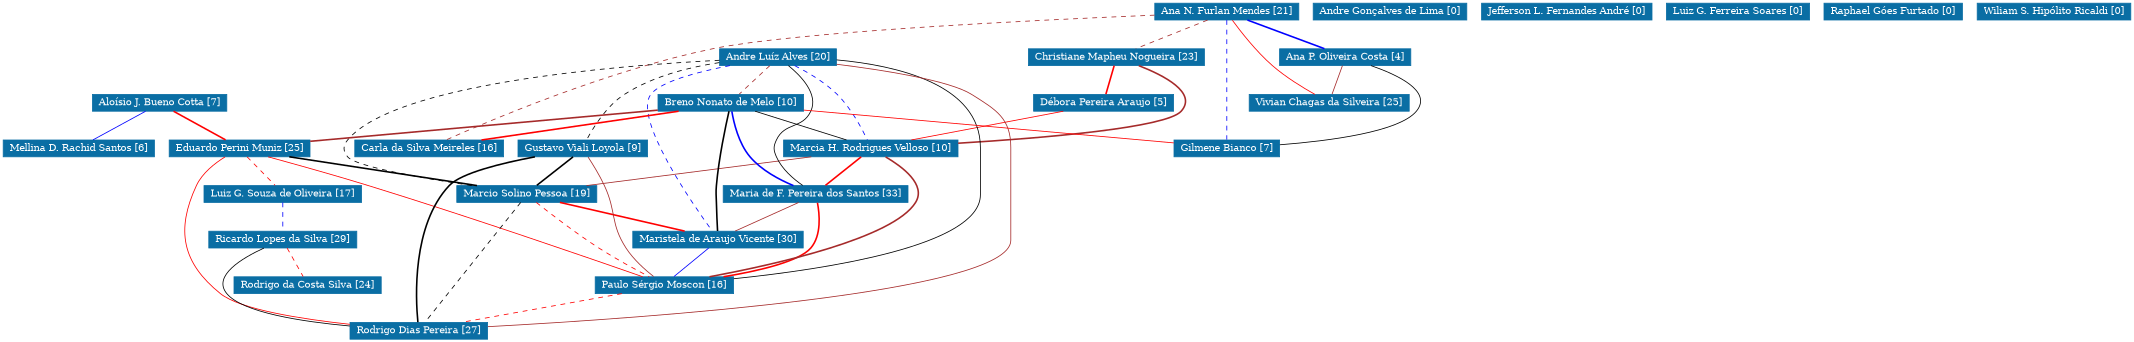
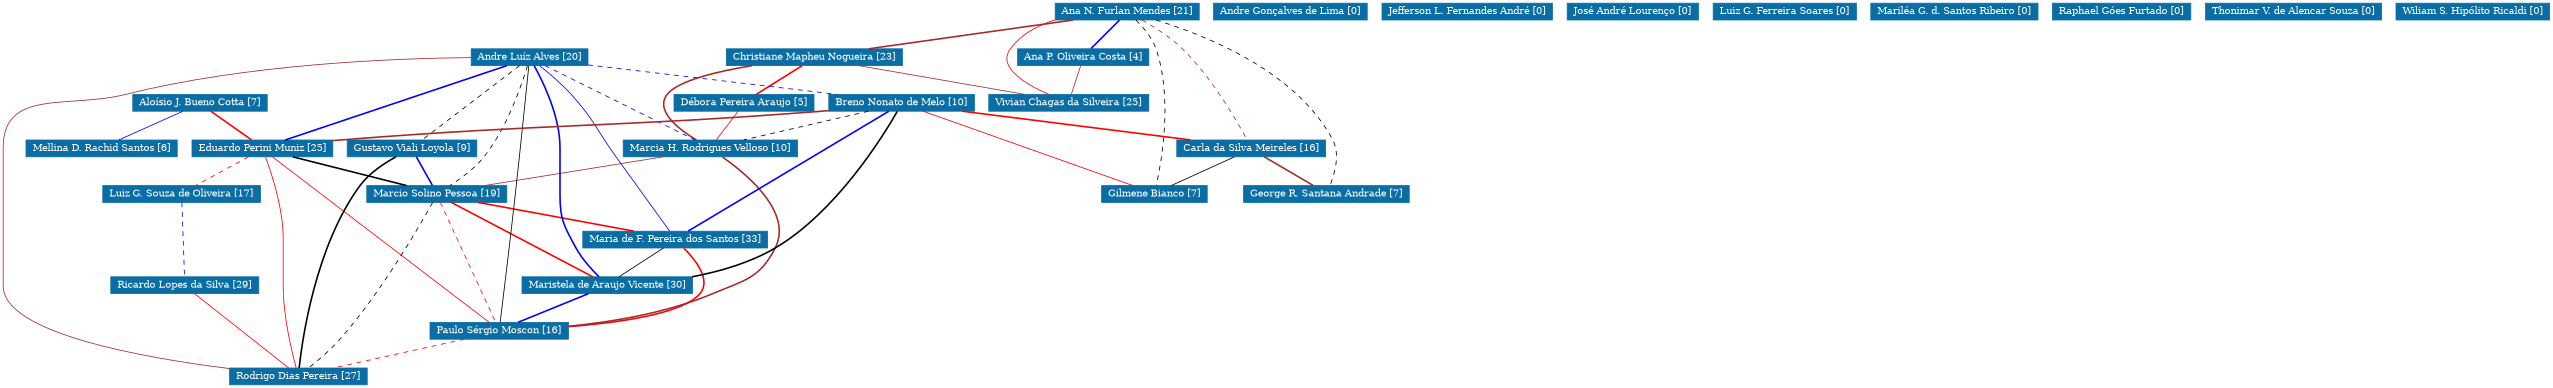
none -> (1633, 12)
none -> (1954, 12)
none -> (2294, 12)
(1172, 34) -> (971, 34)
(755, 80) -> (713, 80)
none -> (942, 80)
(1227, 80) -> (1165, 99)
none -> (396, 103)
(803, 126) -> (806, 126)
(1387, 127) -> (1203, 171)
(652, 128) -> (560, 180)
(789, 128) -> (608, 145)
(555, 171) -> (424, 171)
(843, 171) -> (556, 217)
none -> (1326, 194)
(767, 217) -> (641, 262)
(615, 221) -> none
(691, 262) -> (553, 308)
(308, 285) -> none
(225, 291) -> (242, 331)
